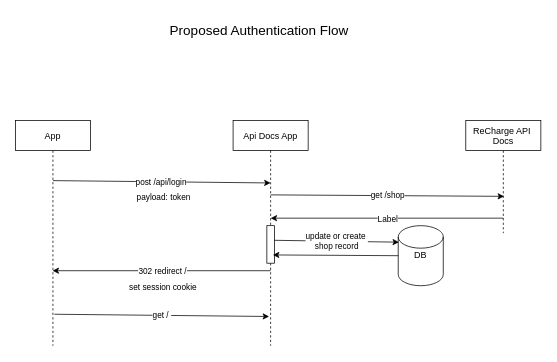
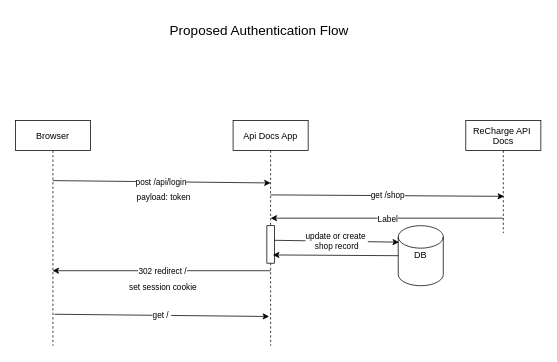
(53, 136) -> (53, 136)
